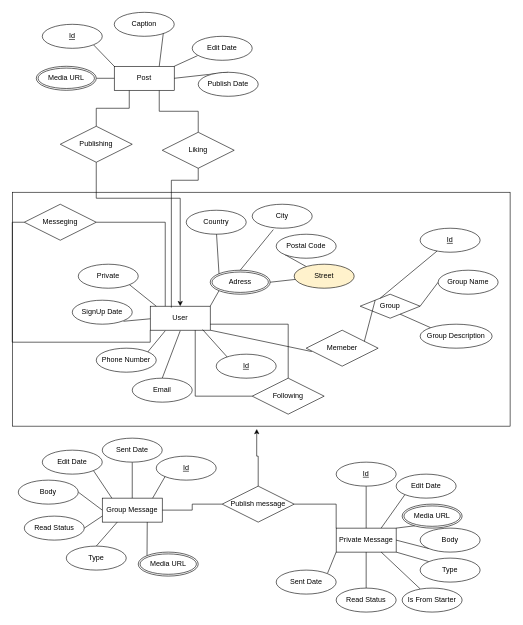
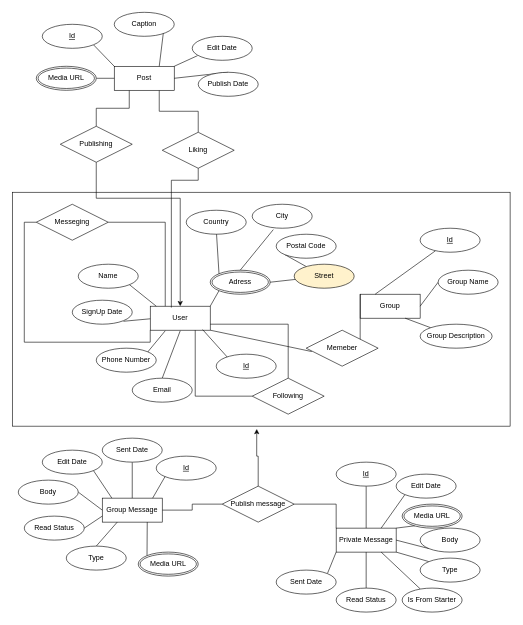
(60, 222) -> (72, 222)
(108, 276) -> (108, 276)
(390, 306) -> (390, 306)
